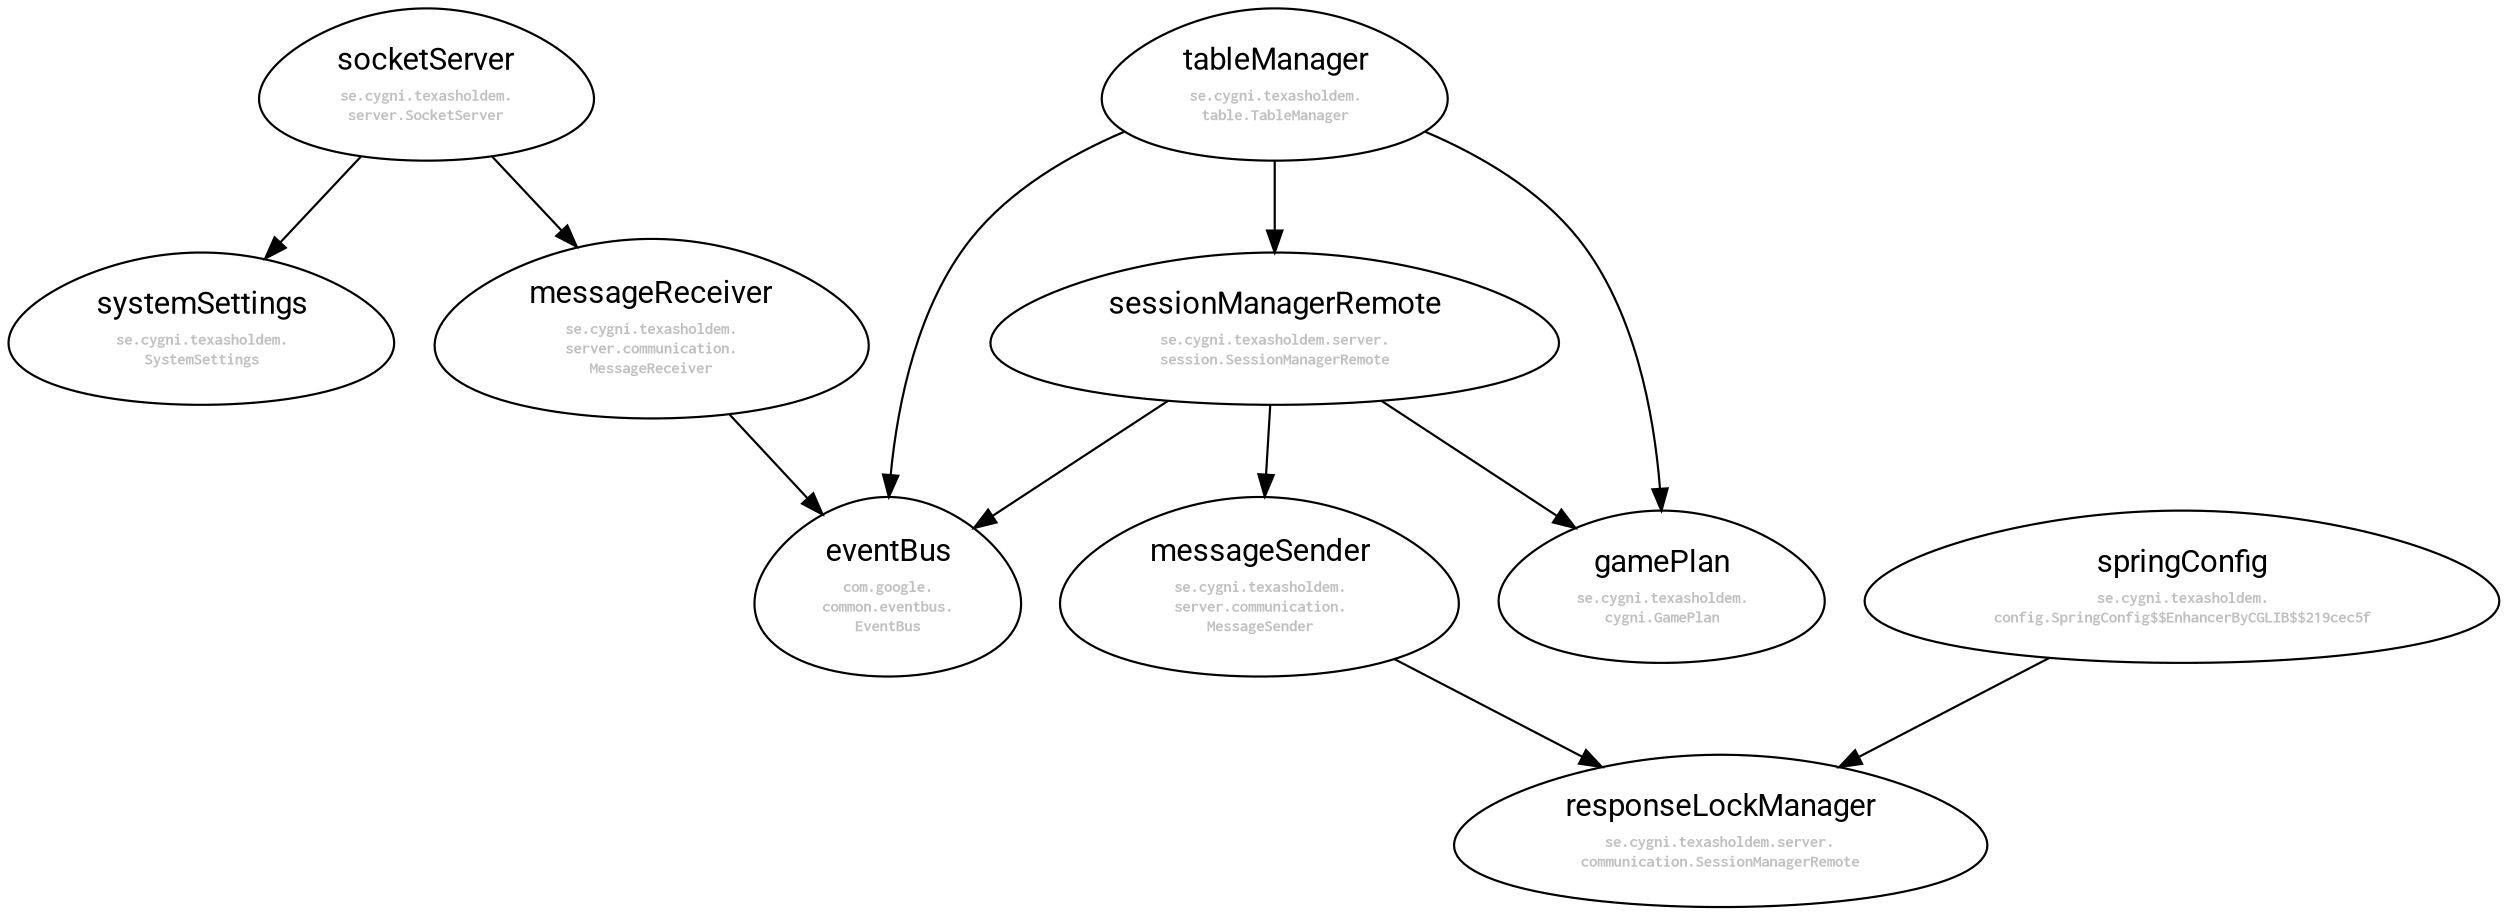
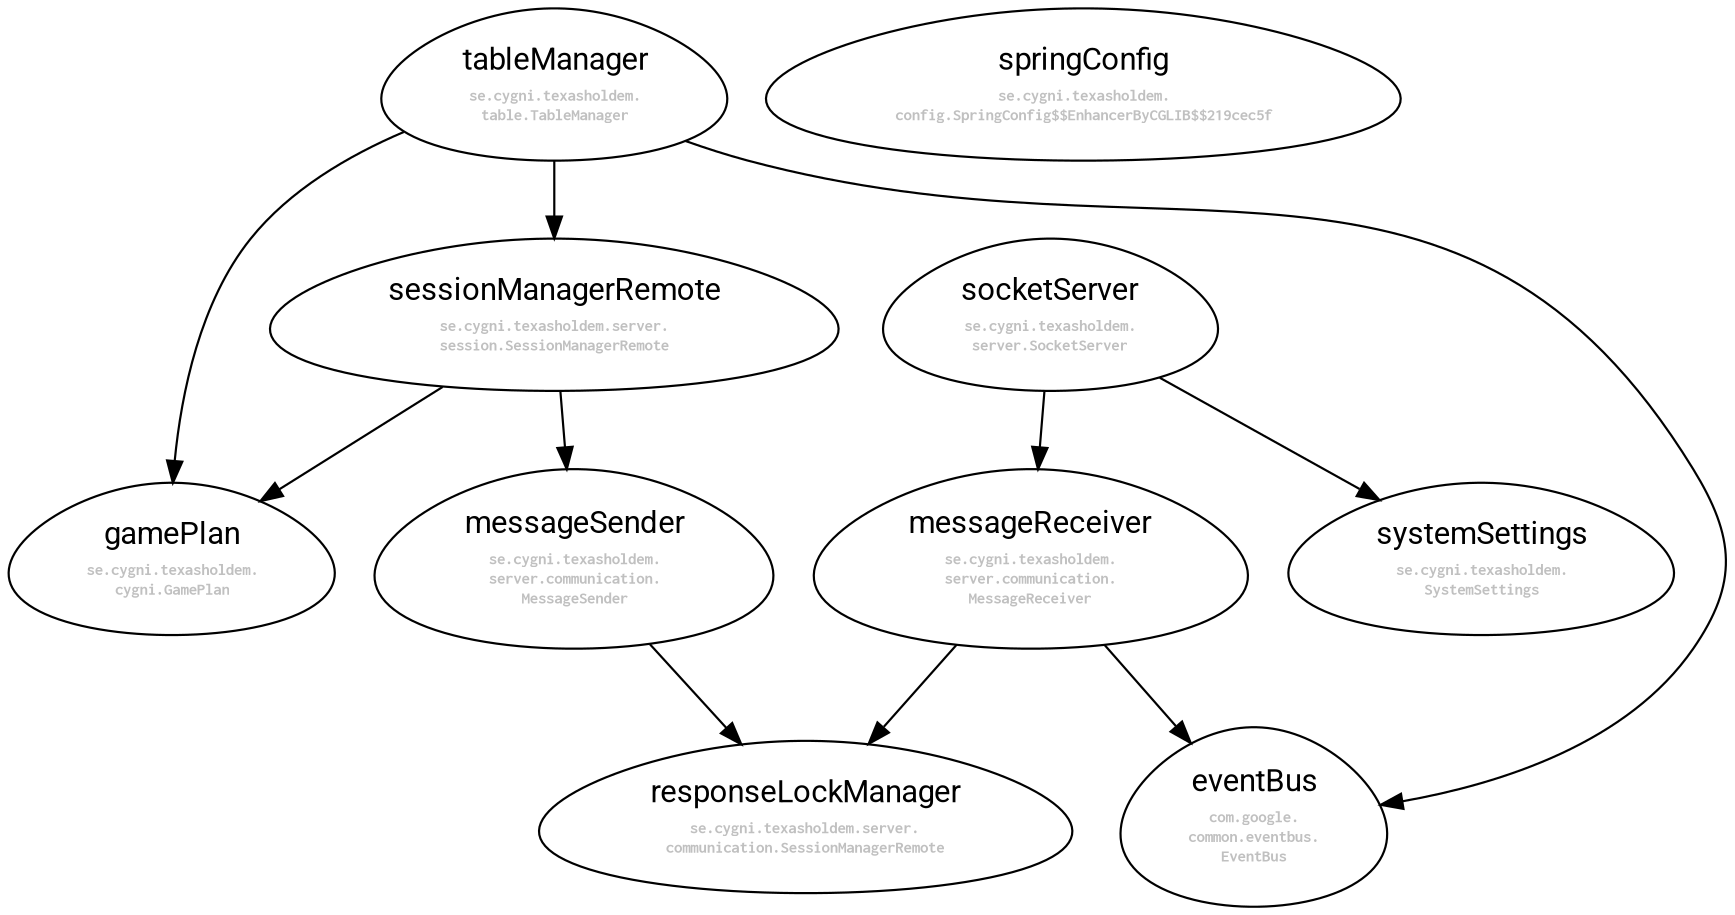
(1080, 458) -> none
(1954, 707) -> (920, 686)
